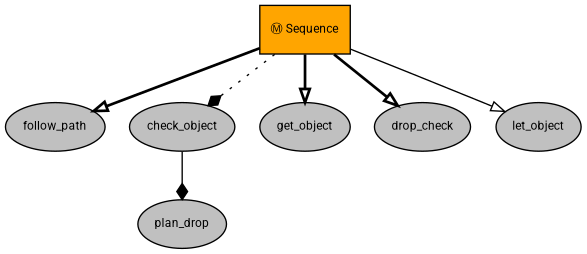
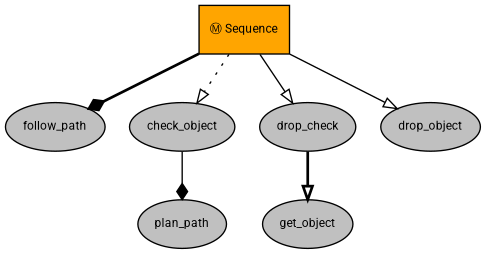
(305, 72) -> (308, 169)
(248, 75) -> (217, 73)
(361, 76) -> (273, 73)
(183, 77) -> (151, 78)
(539, 127) -> (431, 127)
(182, 224) -> (182, 224)
